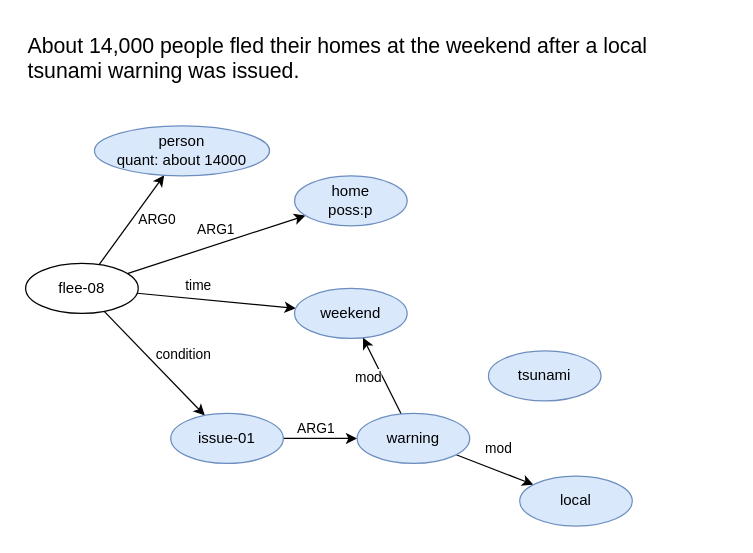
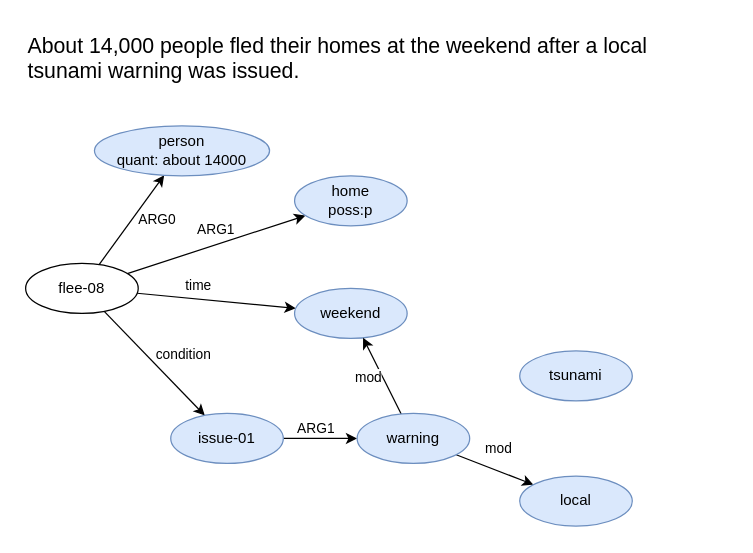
(544, 376) -> (576, 376)
